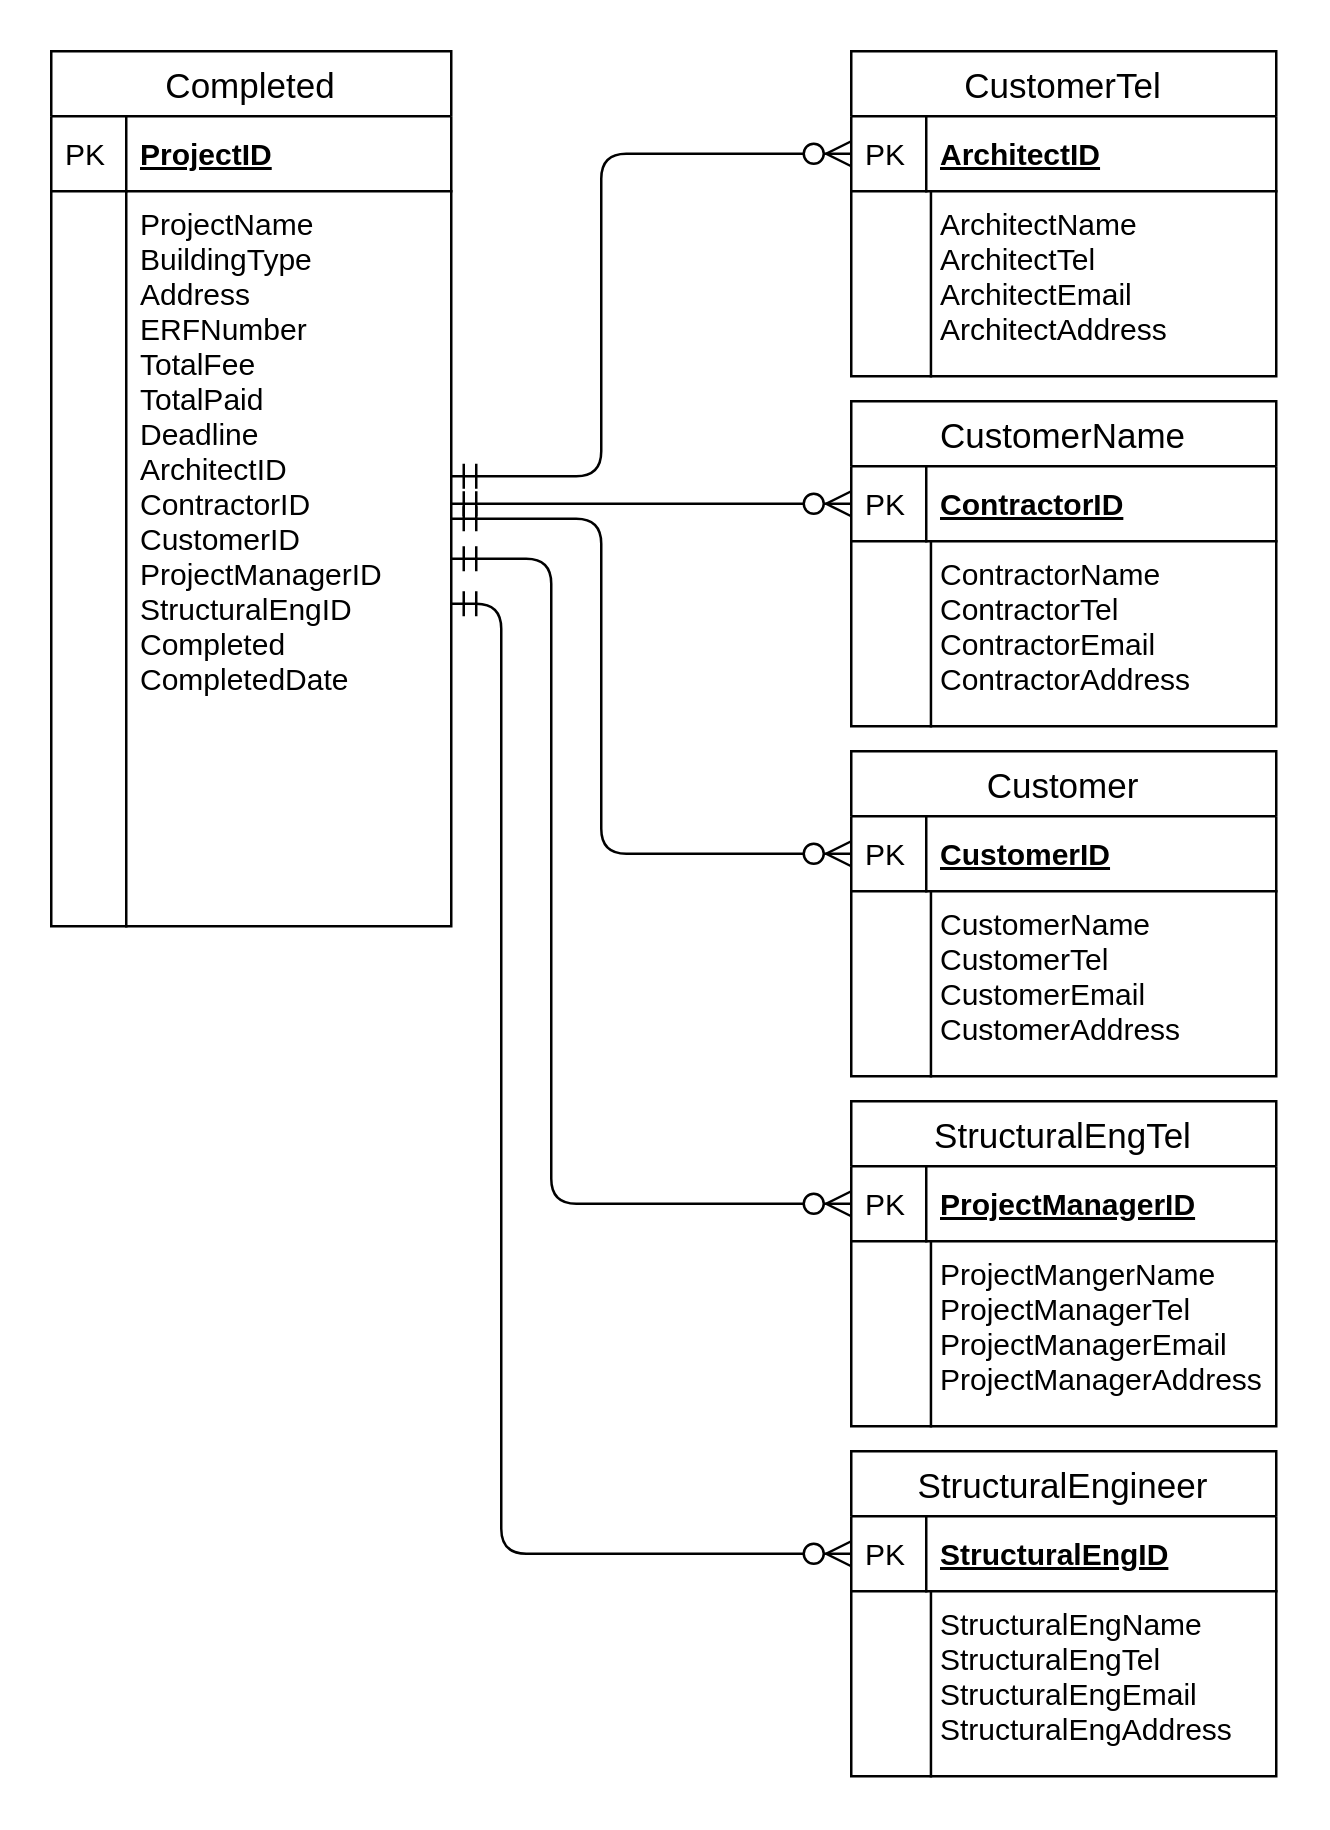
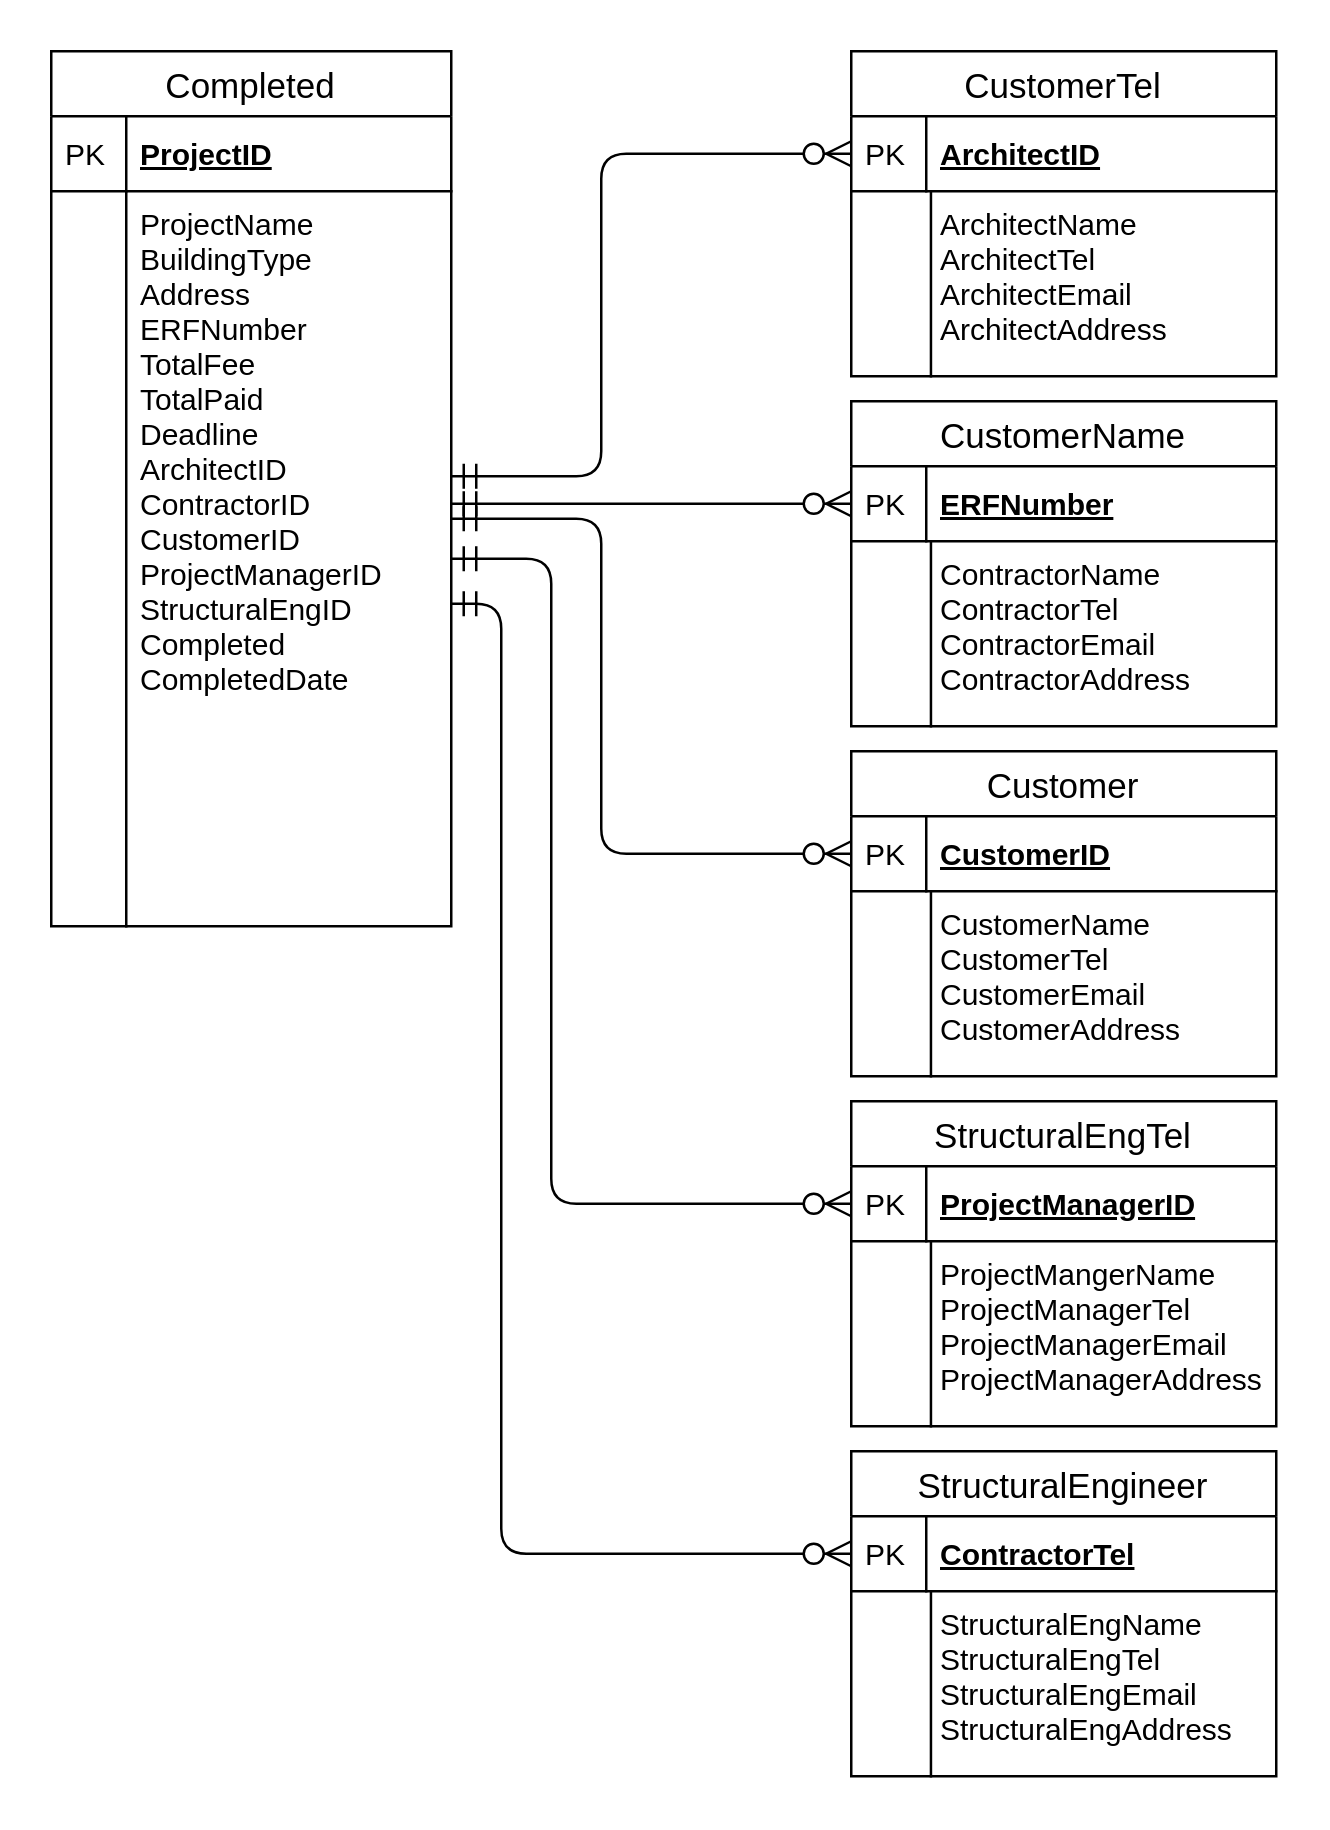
(1041, 505) -> (1016, 505)
(1062, 1555) -> (1045, 1555)
